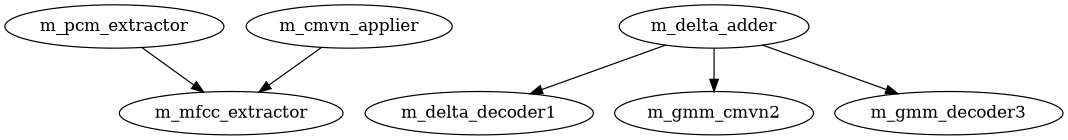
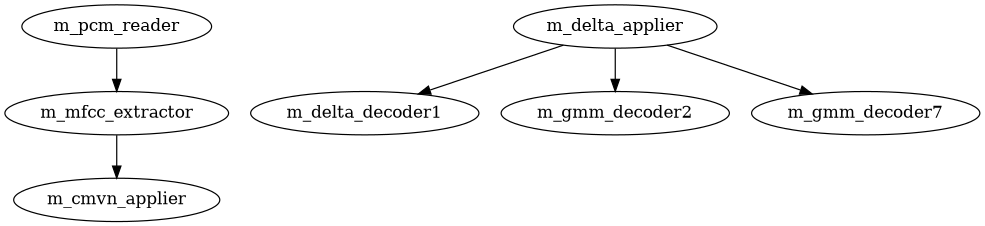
(114, 26) -> (117, 26)
(714, 26) -> (615, 26)
(295, 66) -> (117, 151)
(714, 113) -> (615, 113)
(949, 113) -> (866, 113)
